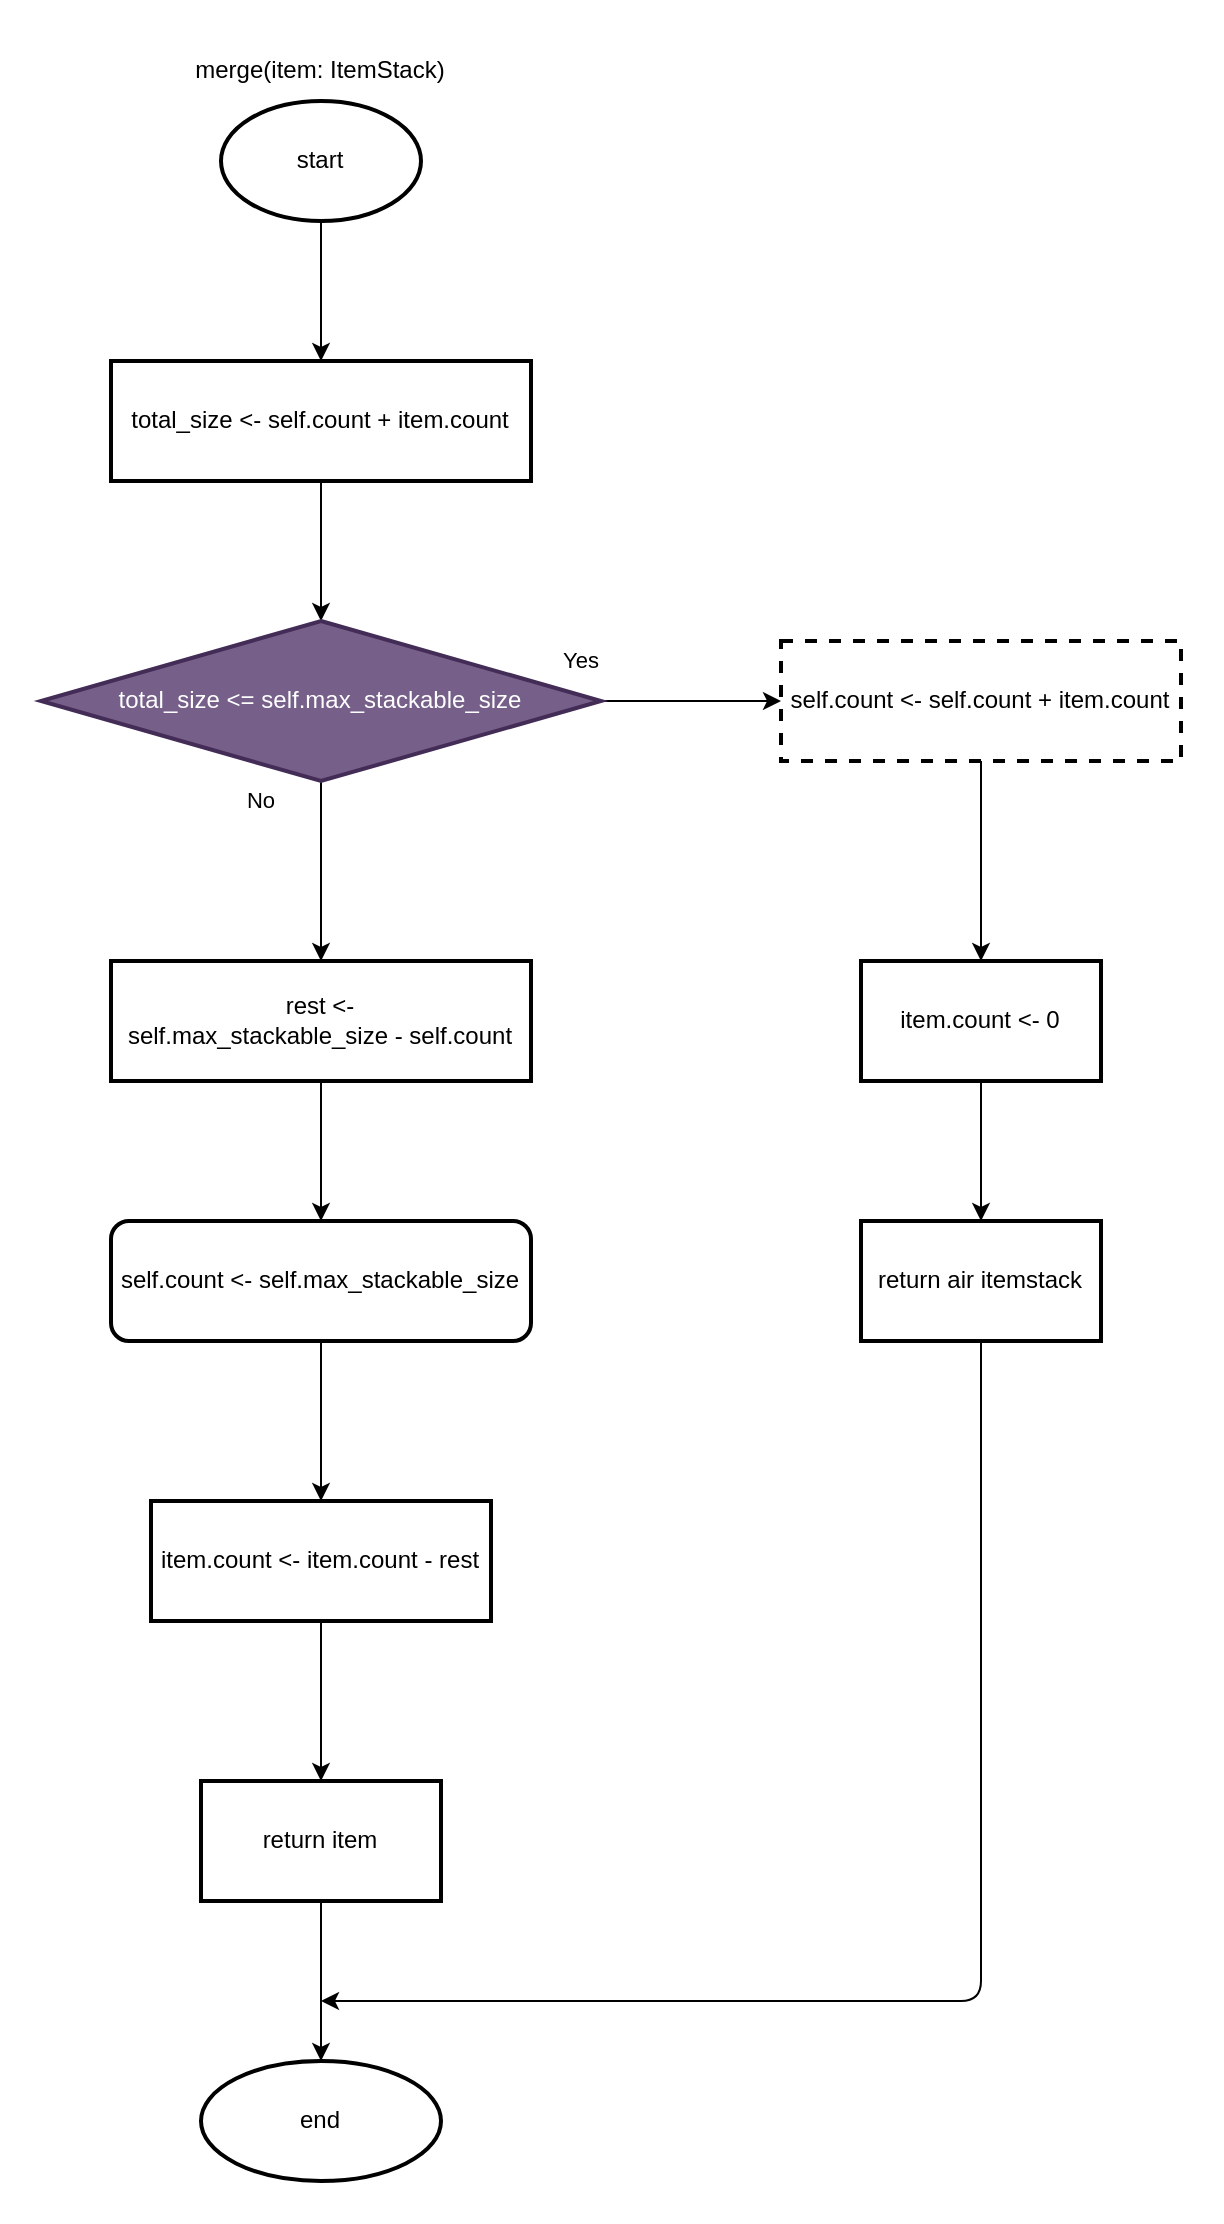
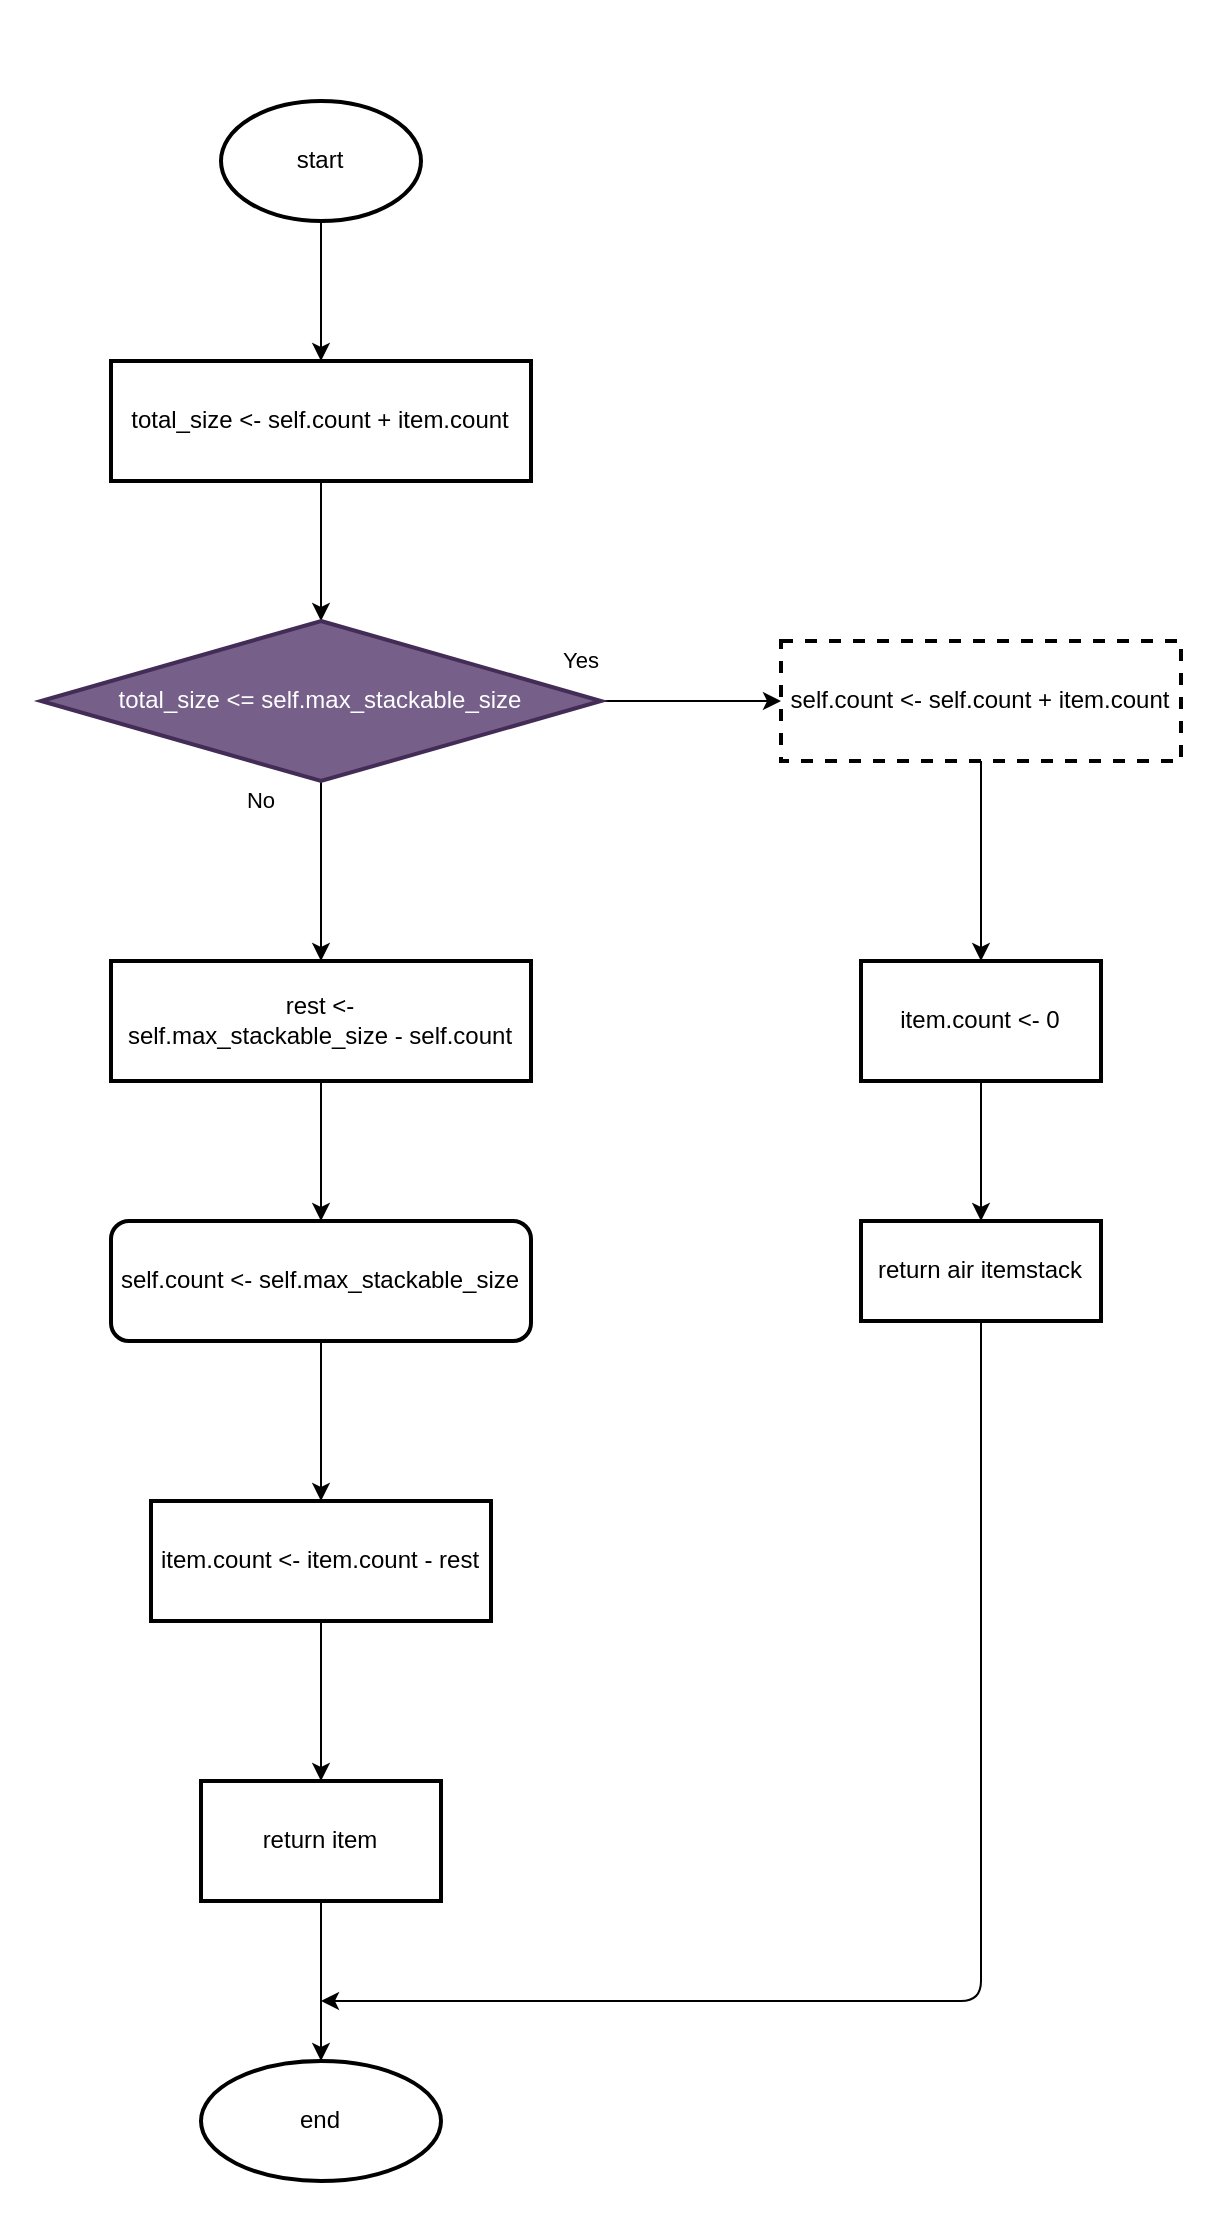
(321, 71) -> none
(981, 1281) -> (981, 1271)
